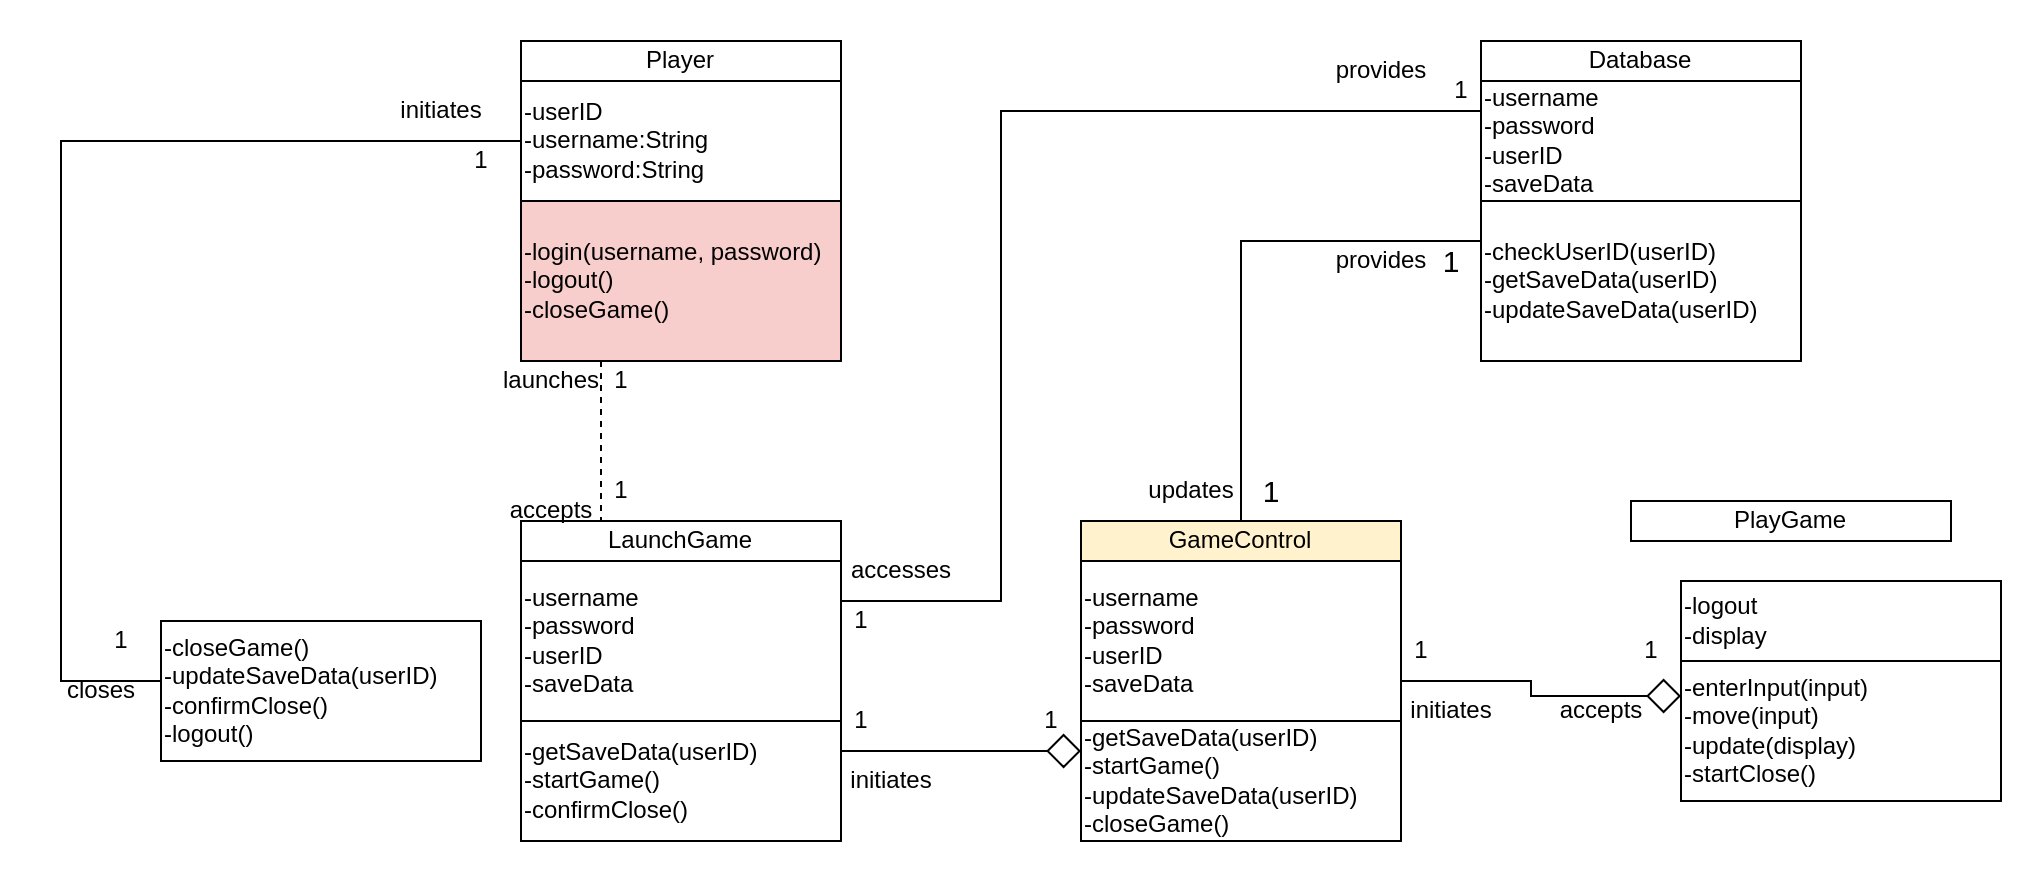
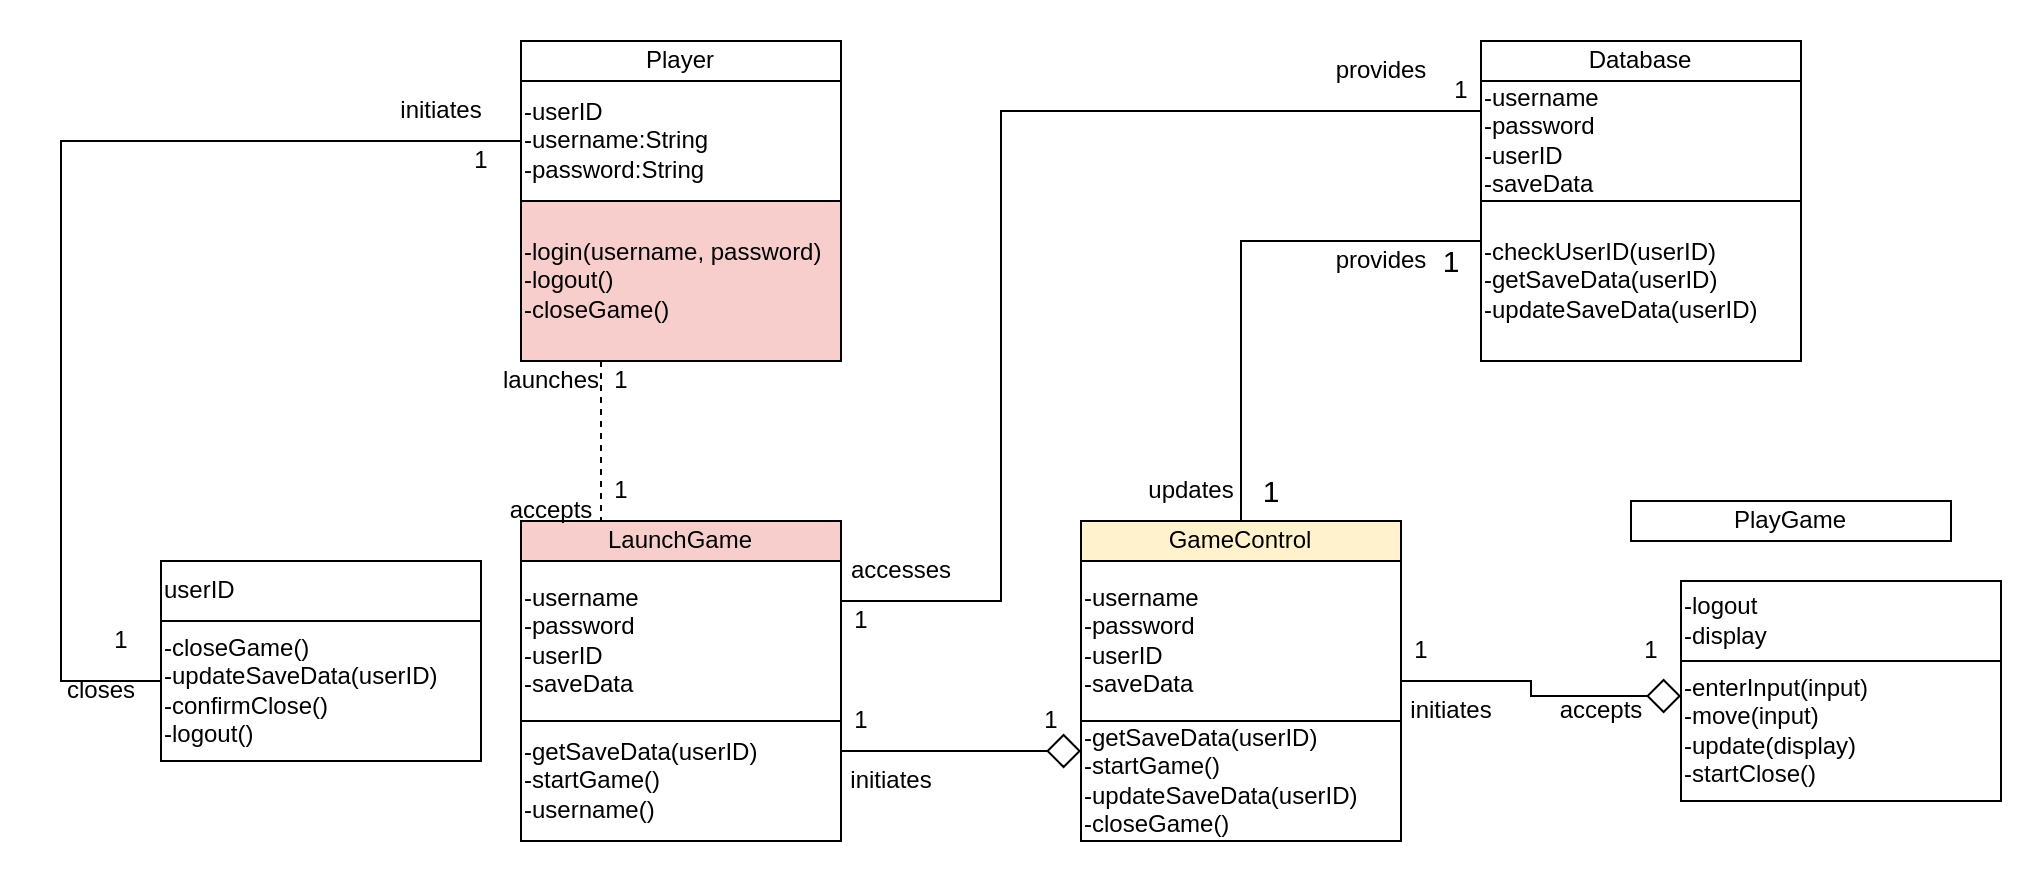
(681, 541) -> (681, 541)
none -> (321, 591)
(659, 781) -> (659, 781)
